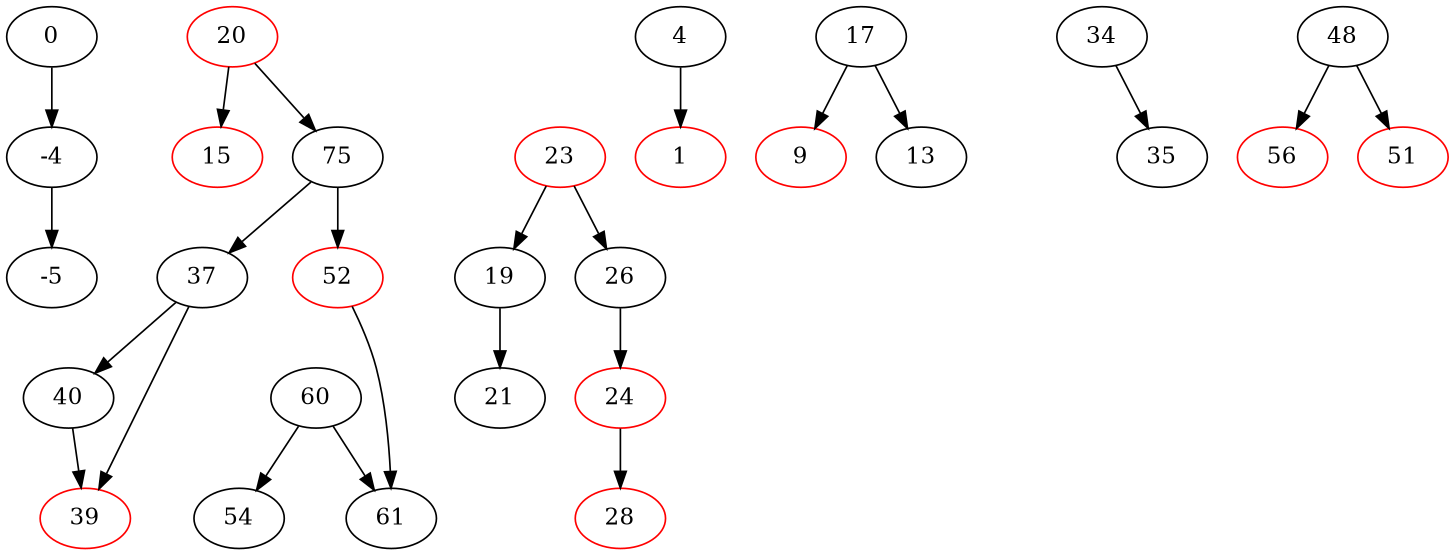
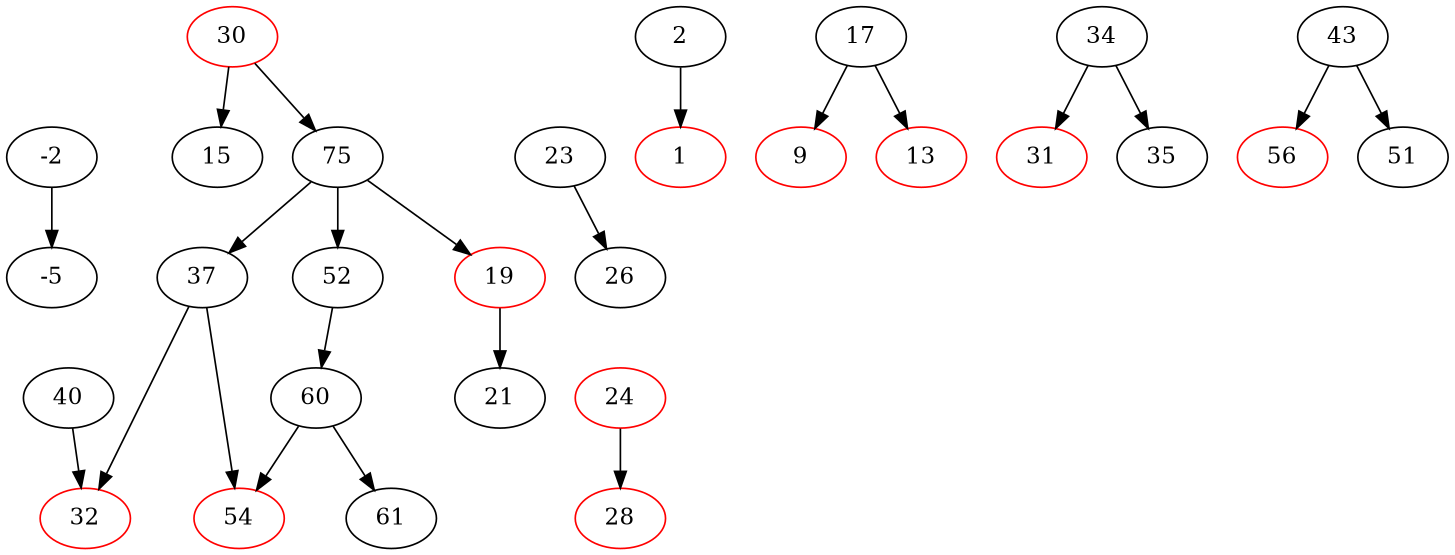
(52, 37) -> none
(232, 37) -> (232, 37)
(681, 37) -> (681, 37)
(1343, 37) -> (1343, 37)
(52, 157) -> (52, 157)
(217, 157) -> (217, 157)
(560, 157) -> (560, 157)
(921, 157) -> (921, 157)
none -> (1042, 157)
(1403, 157) -> (1403, 157)
(534, 210) -> (412, 212)
(338, 278) -> (338, 278)
(500, 278) -> (500, 278)
(620, 330) -> none
(142, 332) -> (219, 389)
(381, 387) -> (329, 329)
(85, 518) -> (85, 518)
(239, 518) -> (239, 518)
